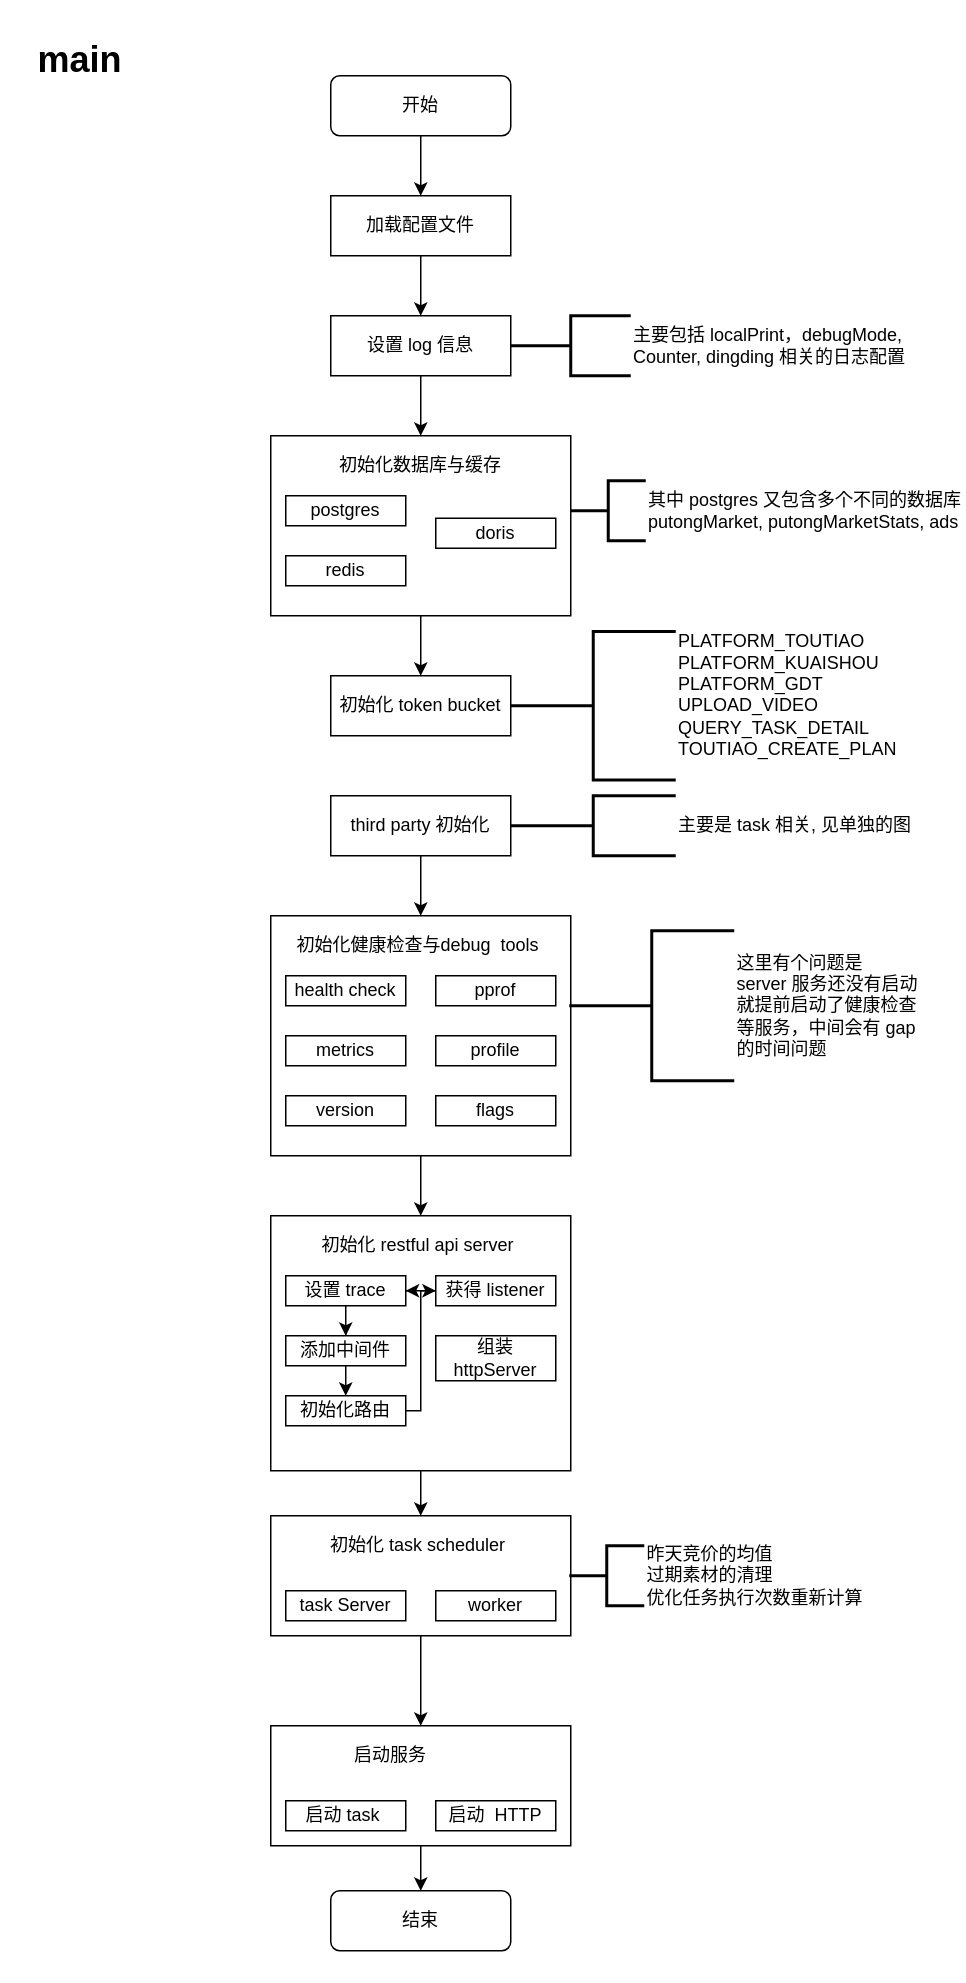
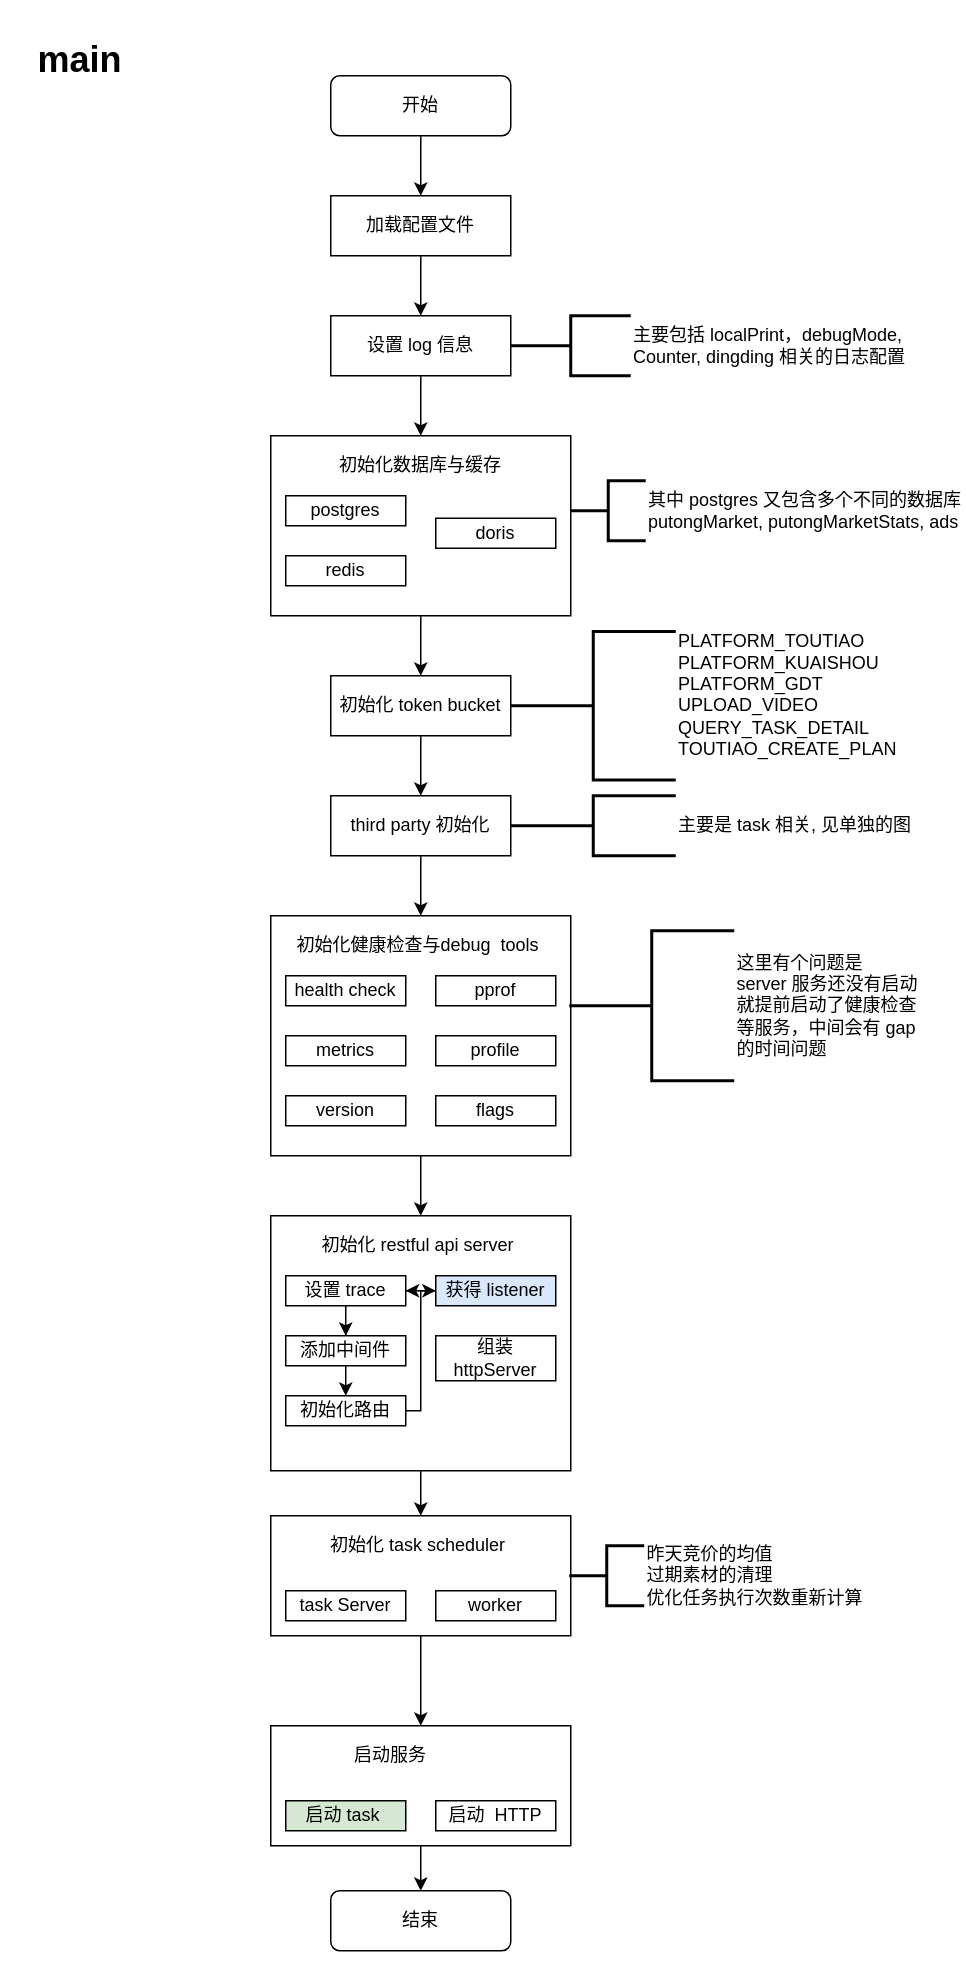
none -> (421, 761)
(496, 1291) -> (496, 1291)
(346, 1816) -> (346, 1816)
